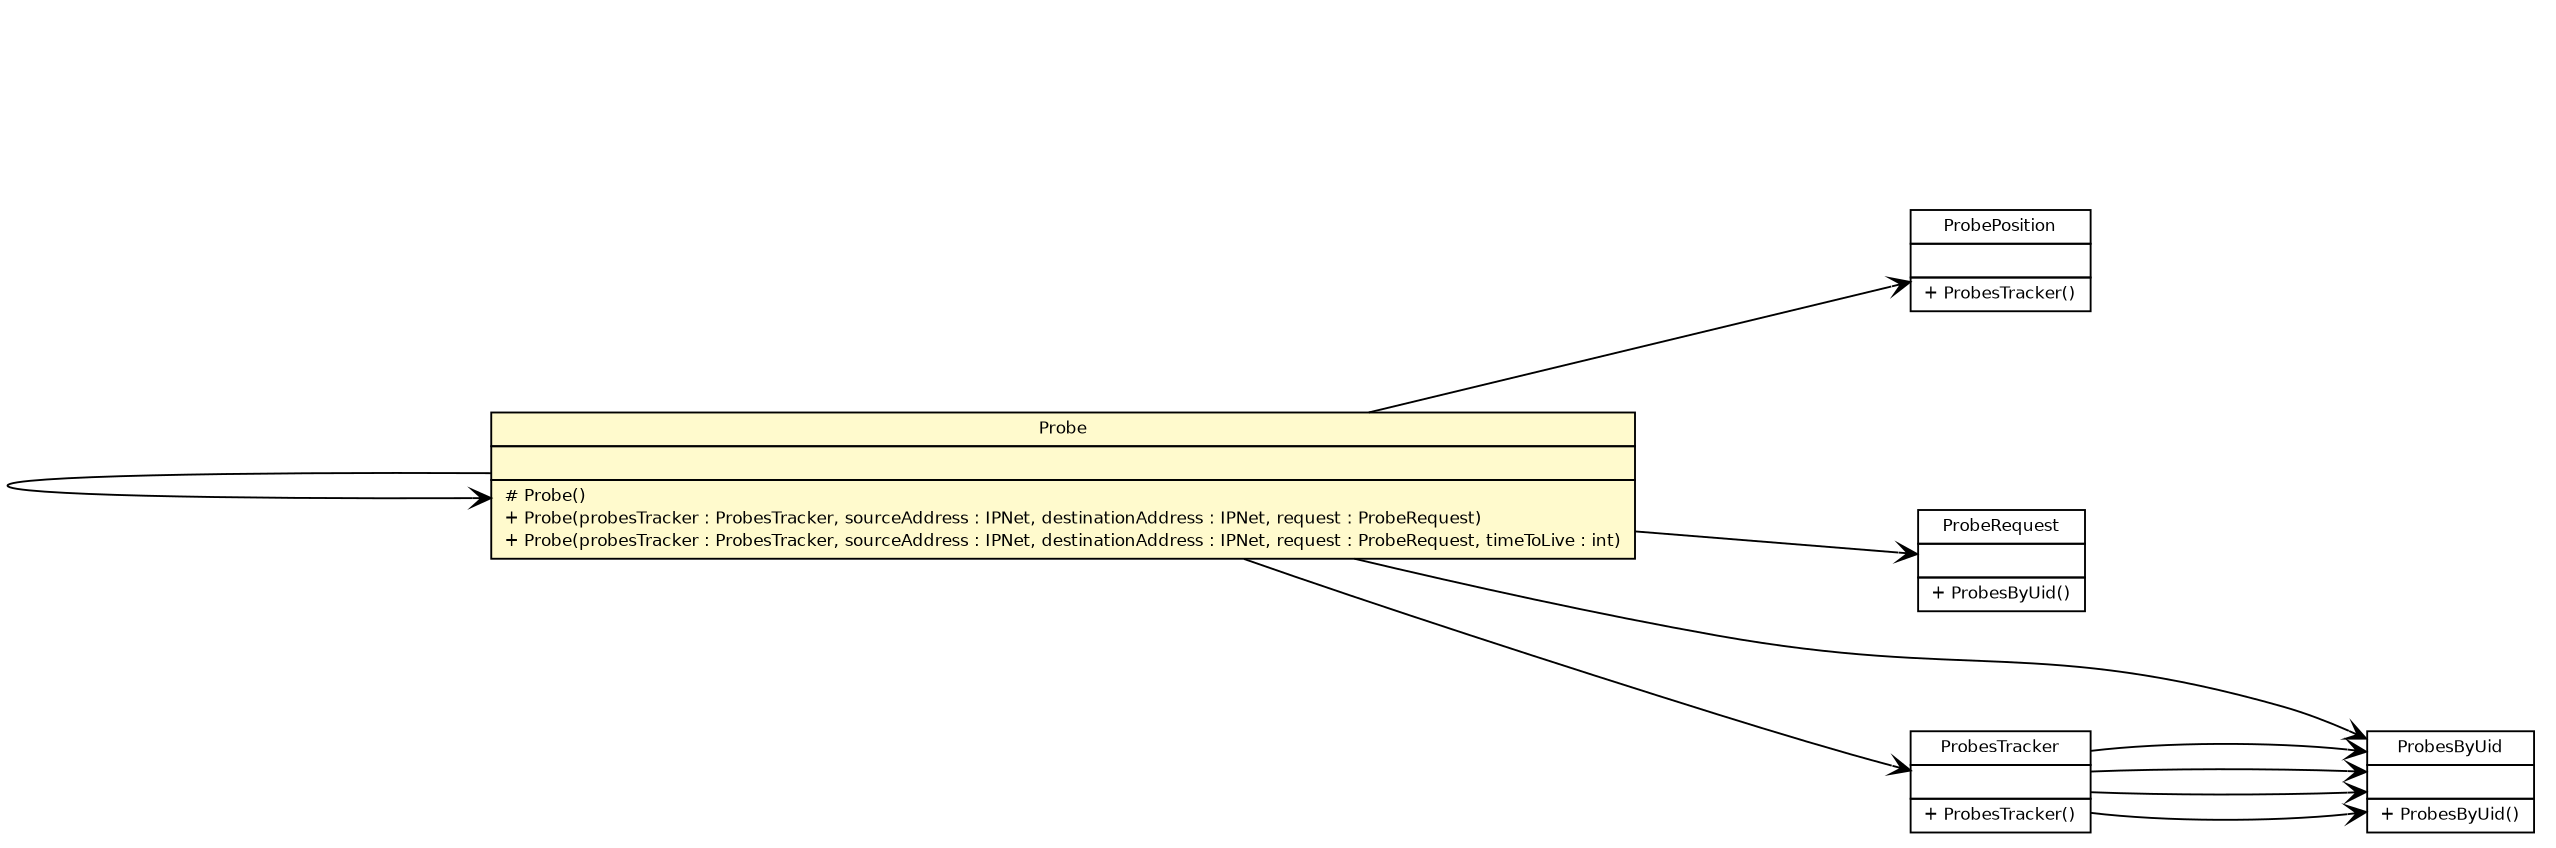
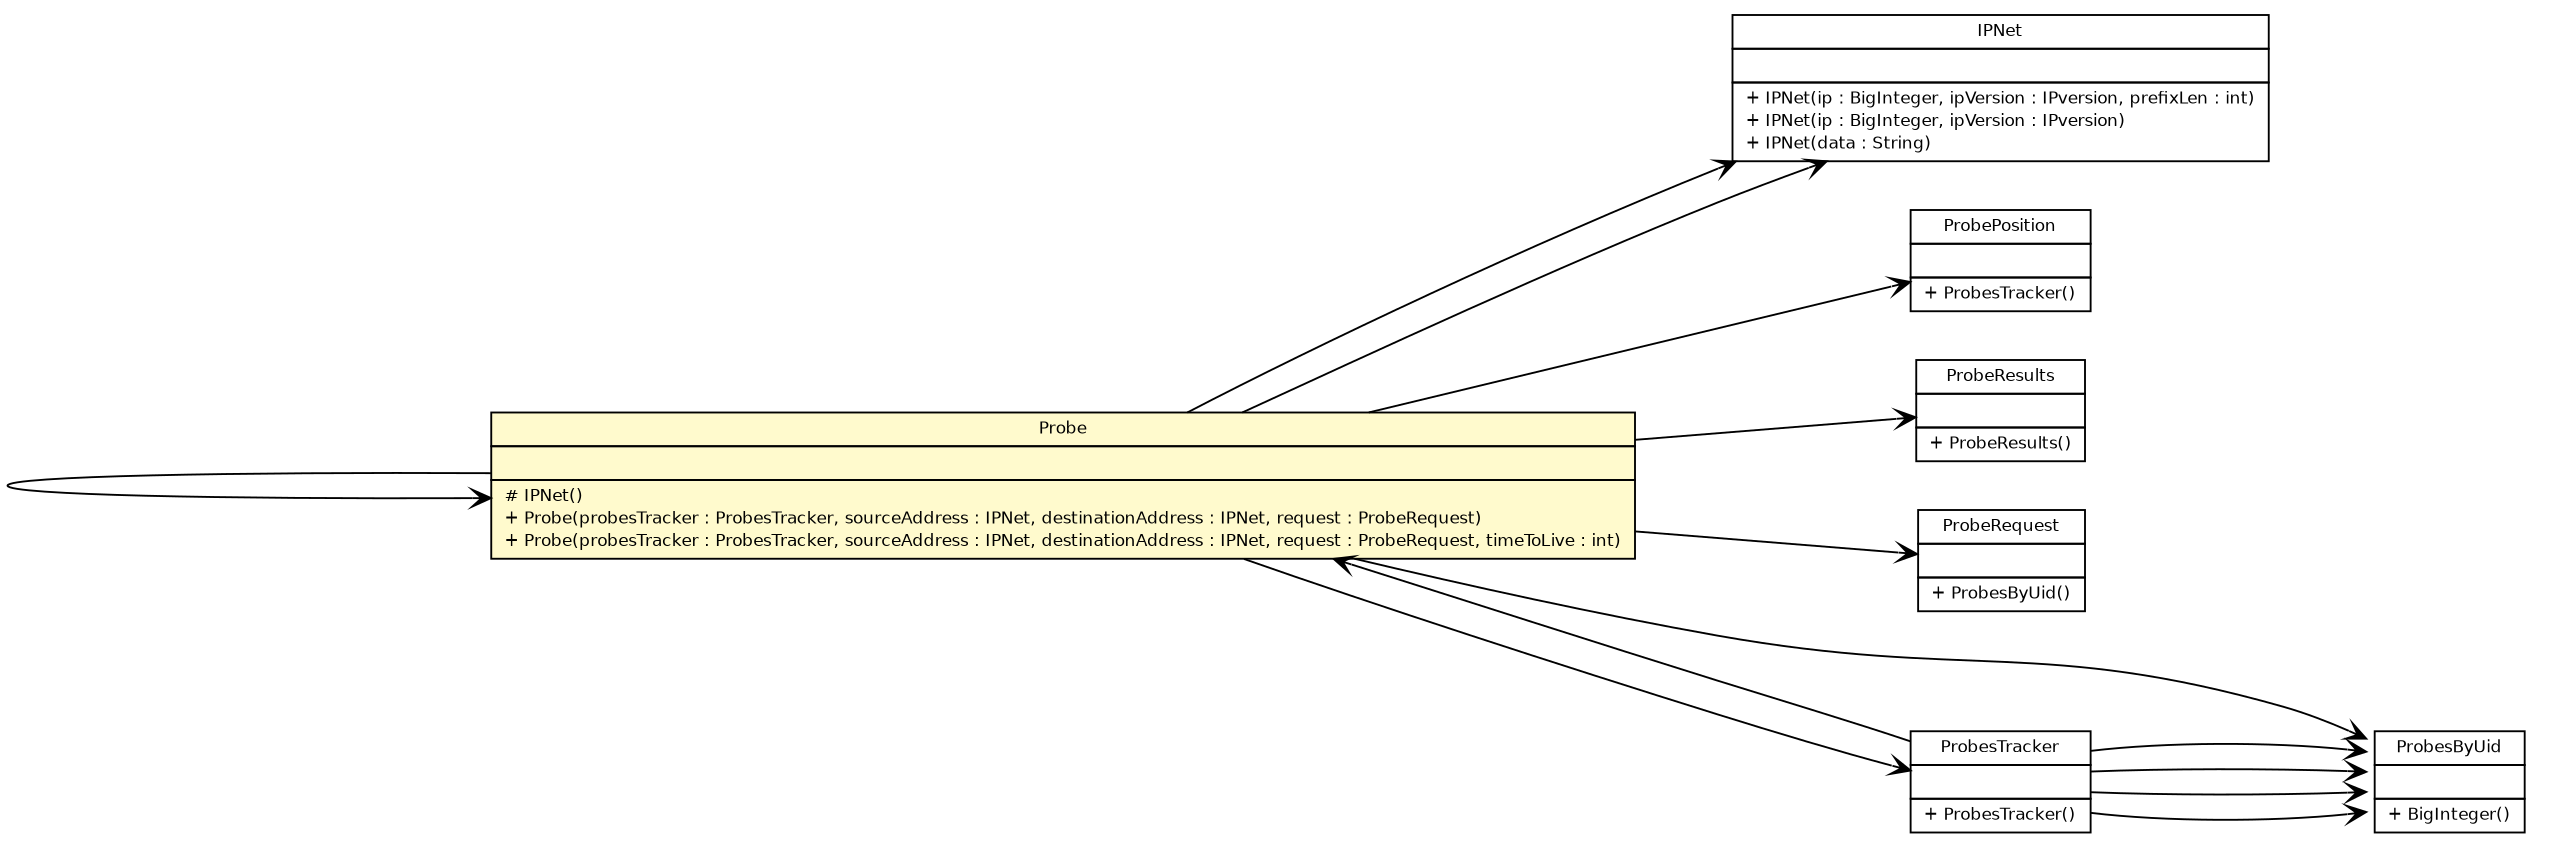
none -> (2001, 88)
none -> (2001, 411)
(546, 496) -> (545, 496)
none -> (1631, 653)
(2451, 815) -> (2450, 815)
